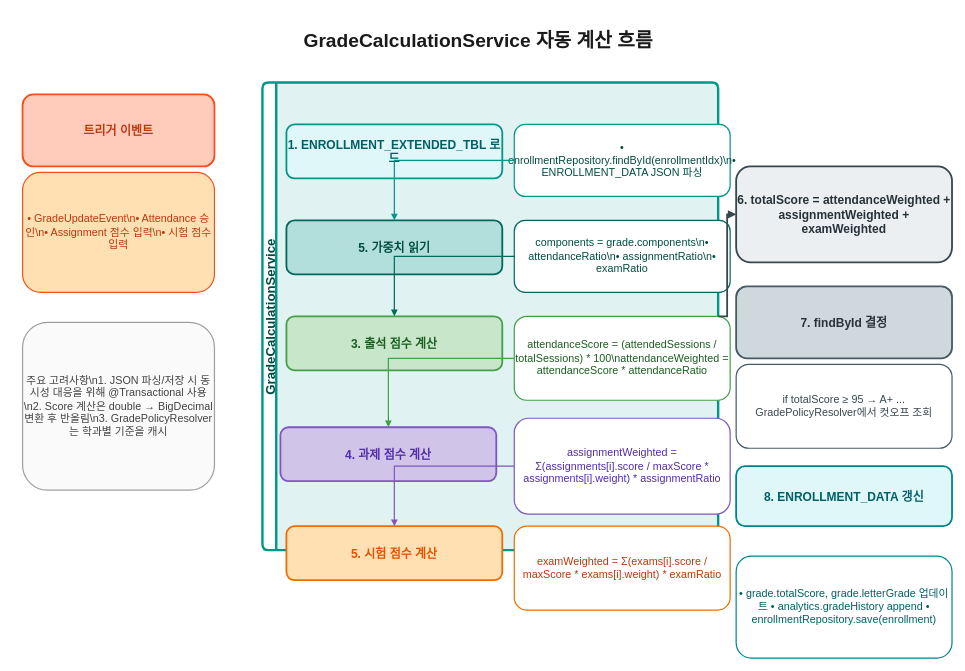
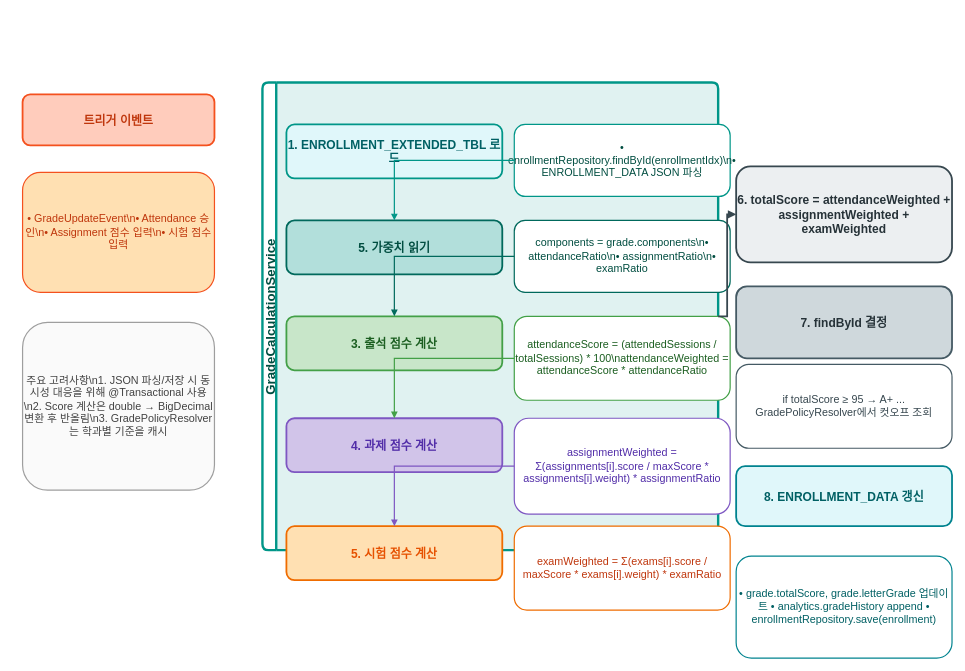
(479, 41) -> none
(119, 131) -> (119, 120)
(389, 455) -> (395, 446)
